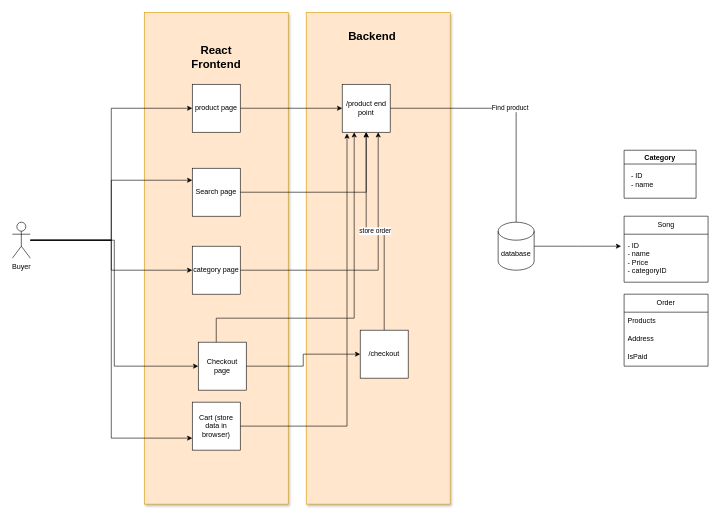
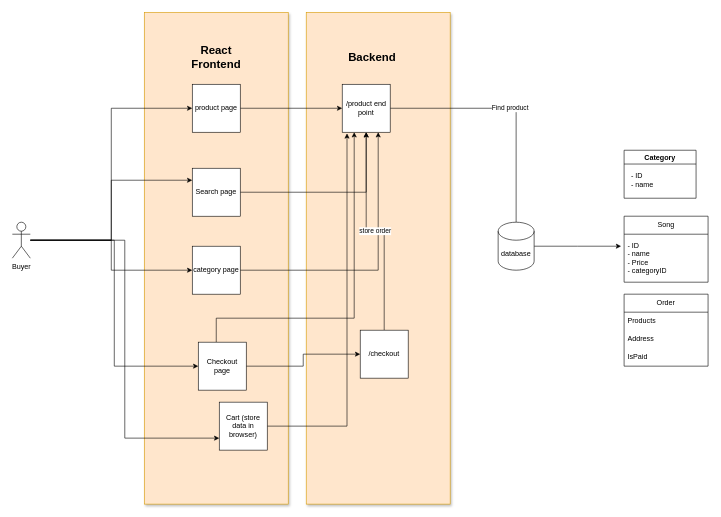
(372, 36) -> (372, 57)
(216, 426) -> (243, 426)
